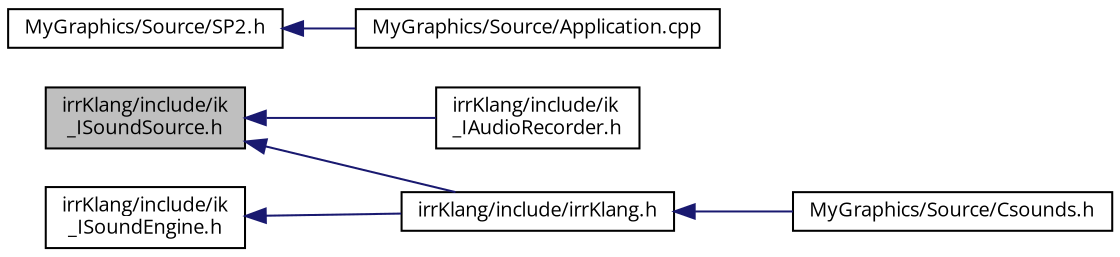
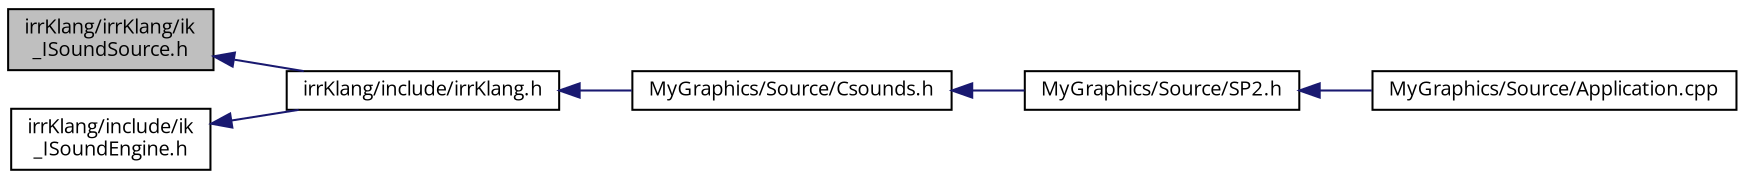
none -> (998, 90)
(145, 118) -> (111, 40)
(538, 118) -> none
